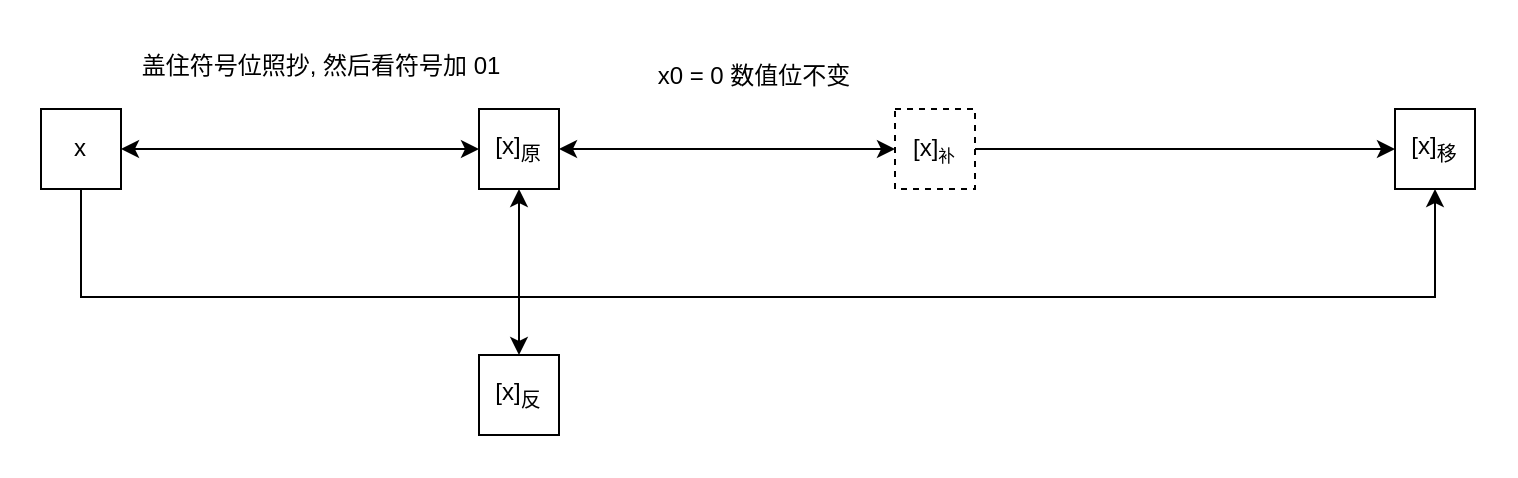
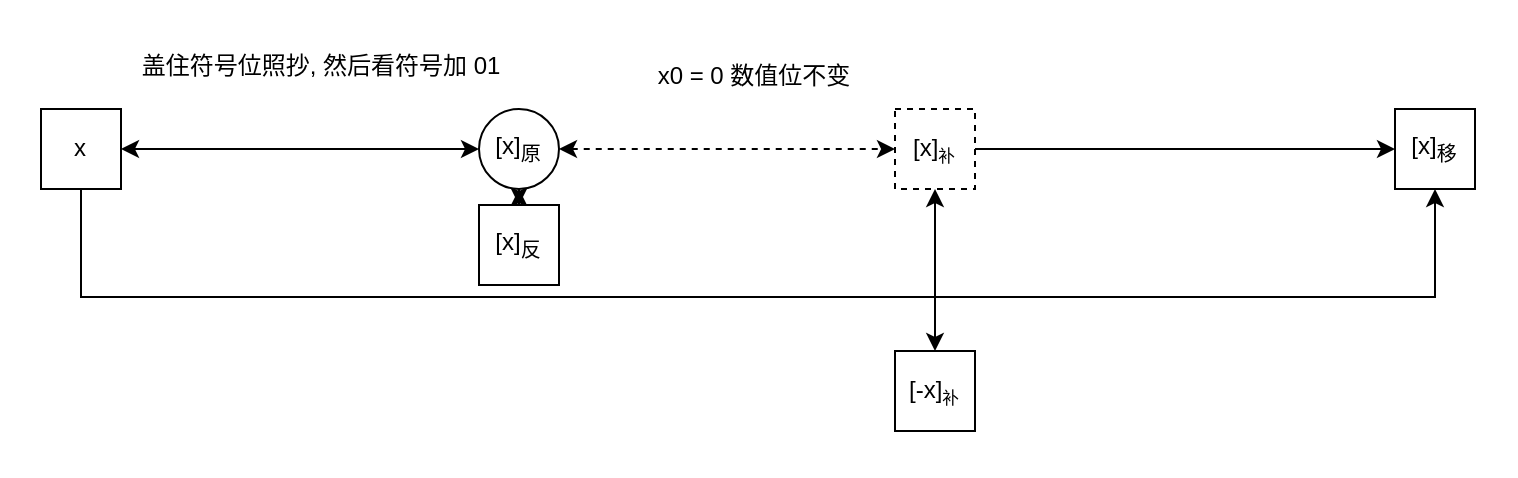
(519, 149) -> (519, 149)
(729, 149) -> (729, 149)
none -> (935, 270)
none -> (935, 391)
(519, 395) -> (519, 245)
